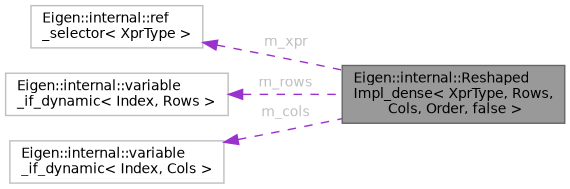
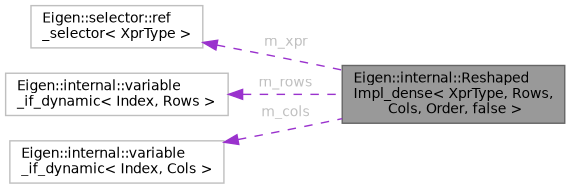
(117, 27) -> (117, 27)
